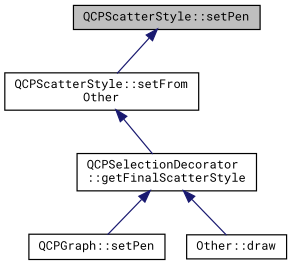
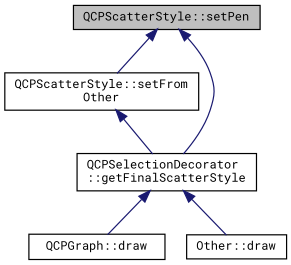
none -> (214, 97)
(97, 247) -> (97, 247)
